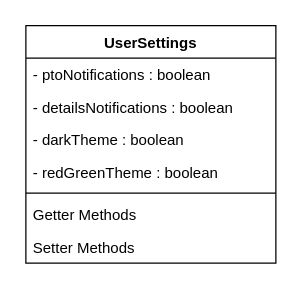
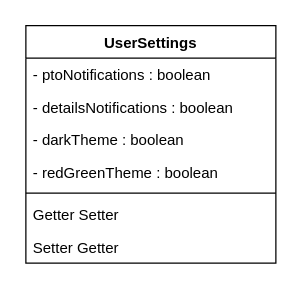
(90, 216) -> (86, 216)
(90, 248) -> (86, 248)
